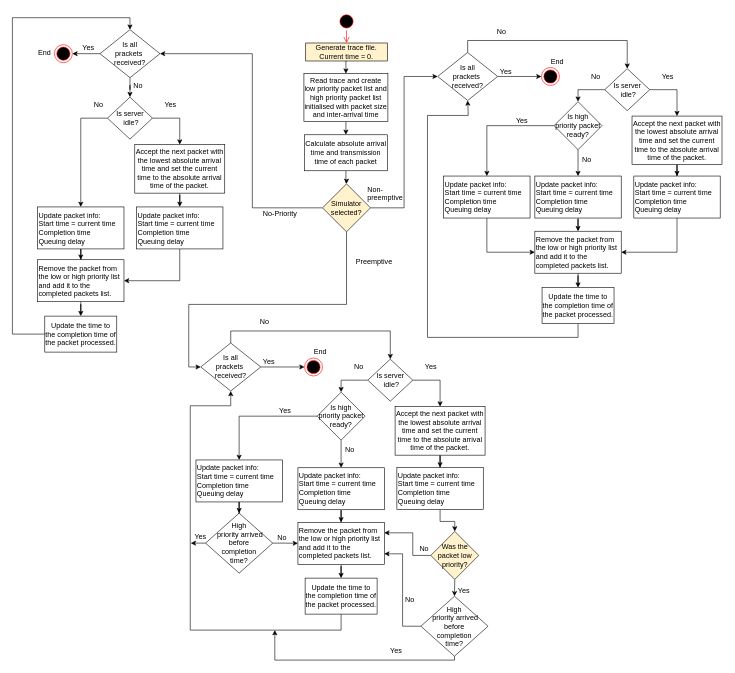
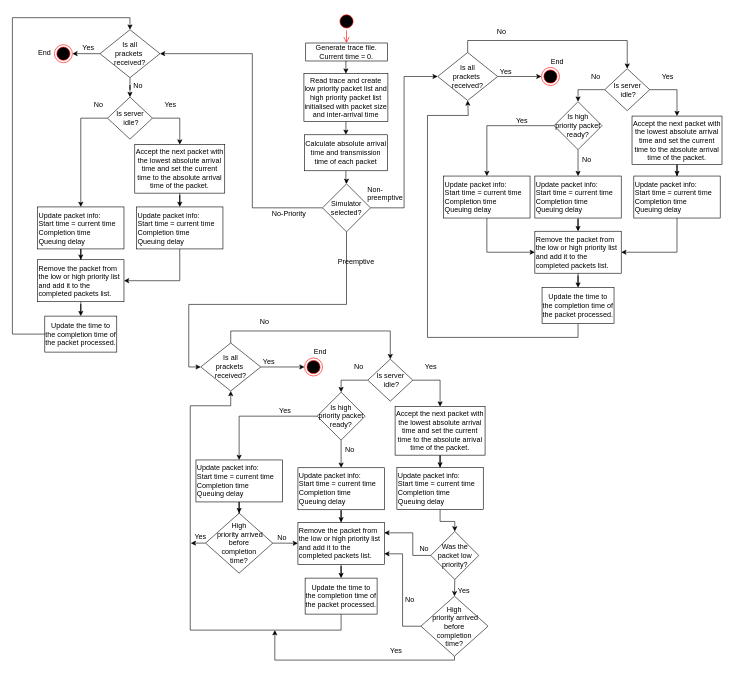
(347, 52) -> (347, 52)
(347, 208) -> (347, 208)
(283, 214) -> (292, 214)
(379, 262) -> (361, 262)
(455, 556) -> (455, 556)
